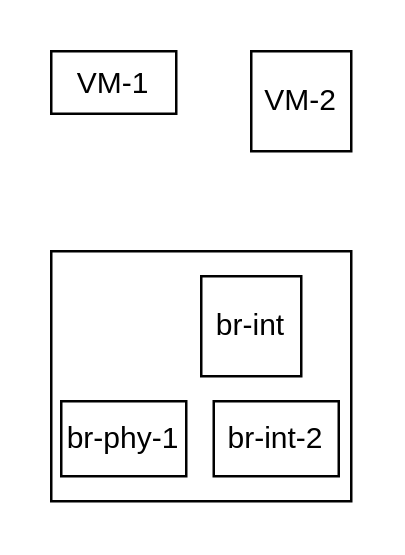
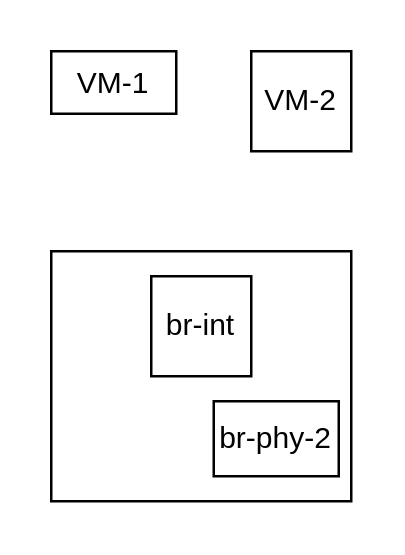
(251, 326) -> (201, 326)
(124, 439) -> none
(276, 439) -> (276, 439)
